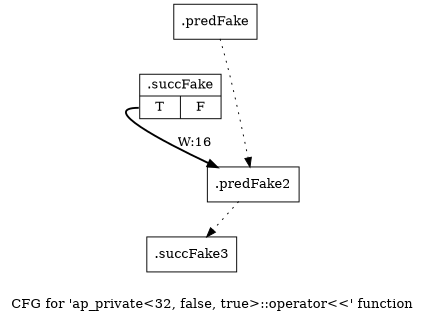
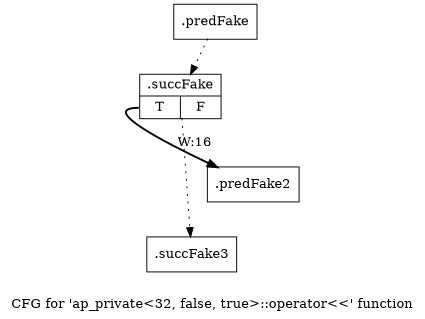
(235, 98) -> (201, 52)
(226, 216) -> (186, 173)
